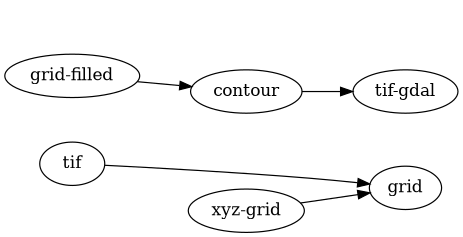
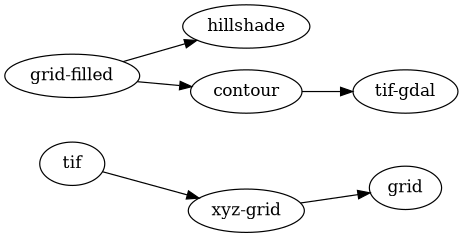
none -> (246, 26)
(231, 173) -> (145, 183)
